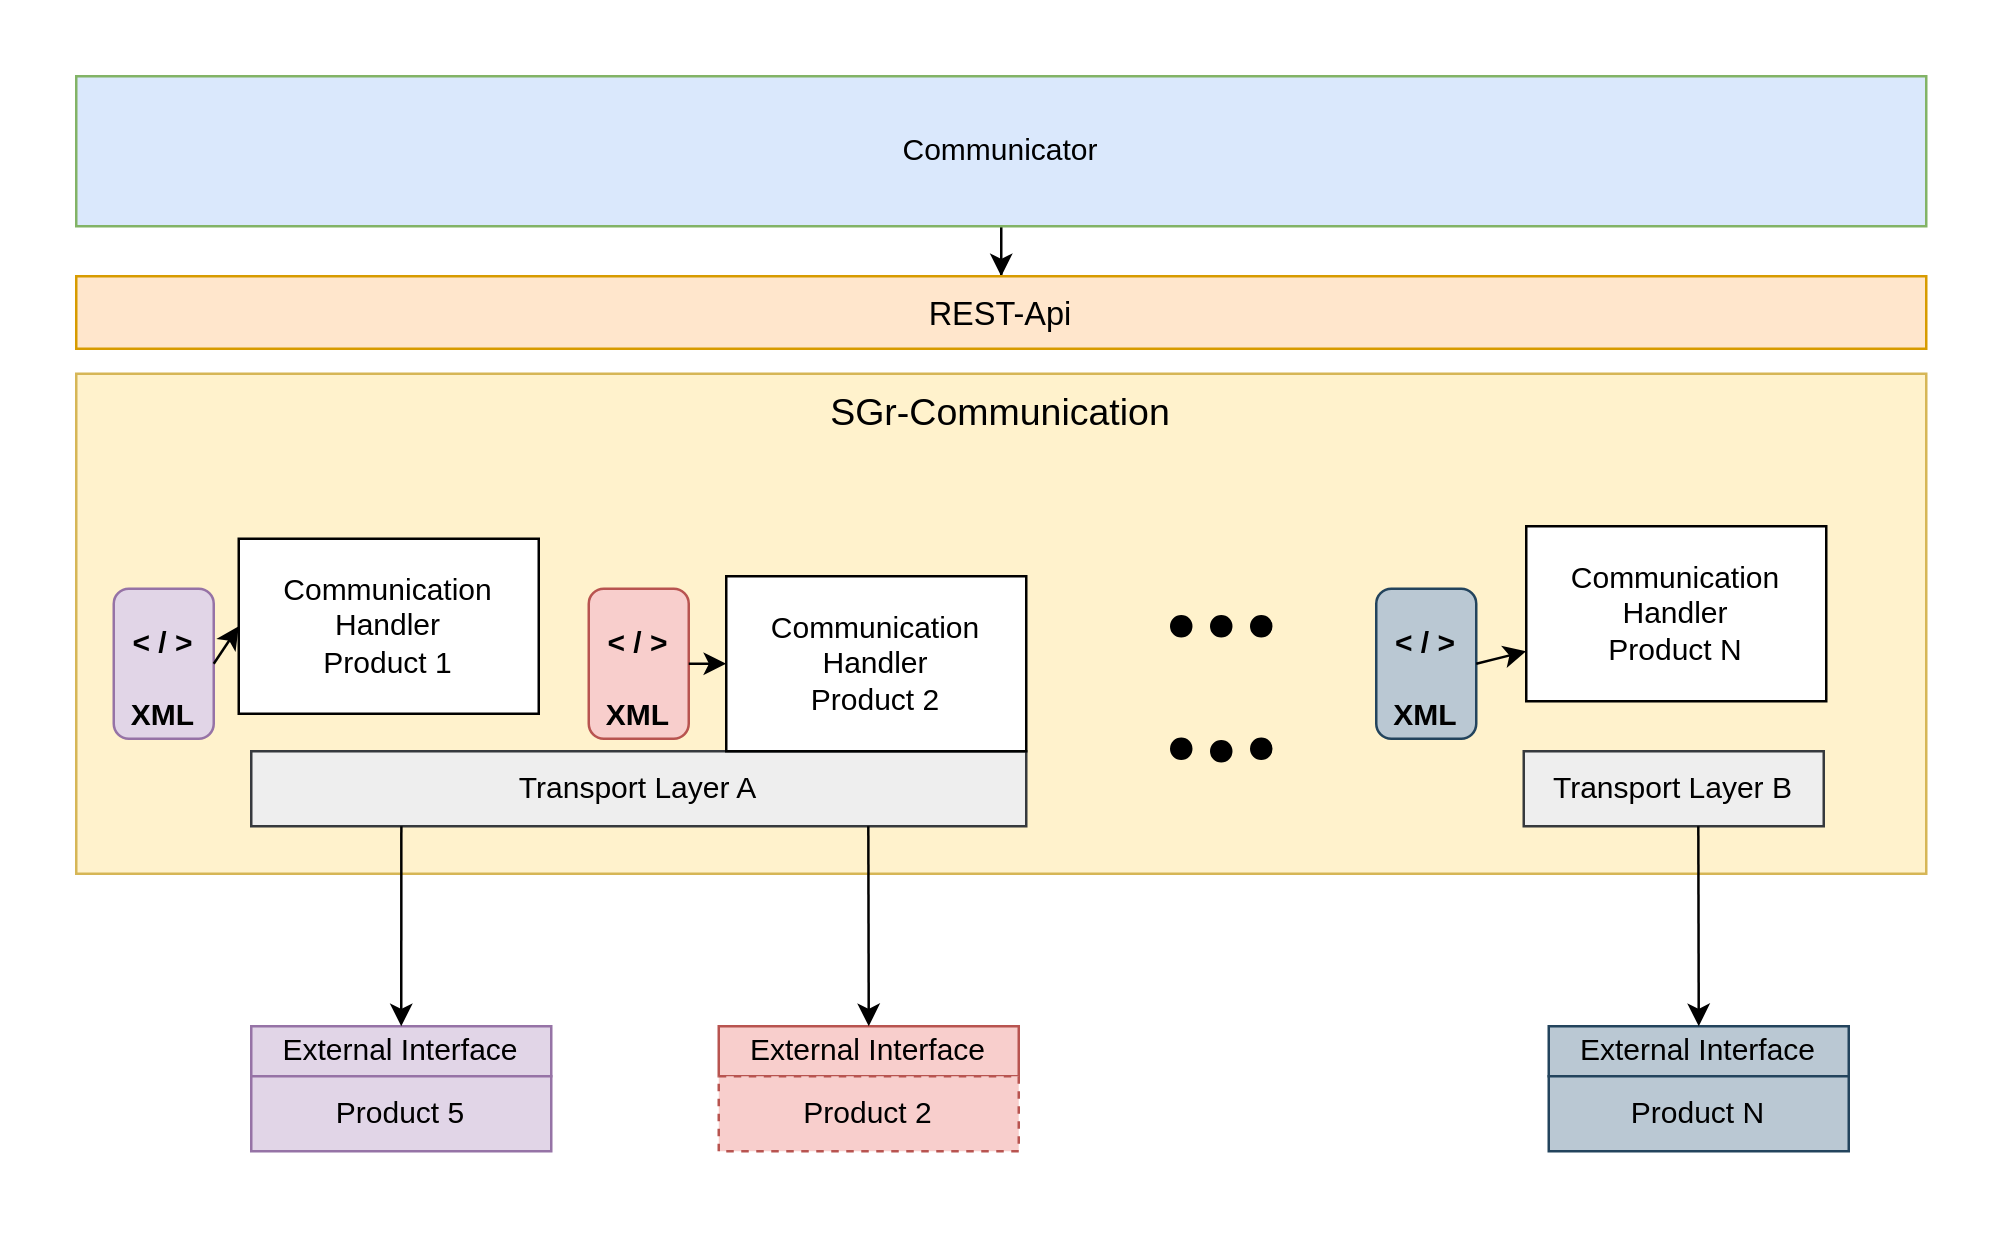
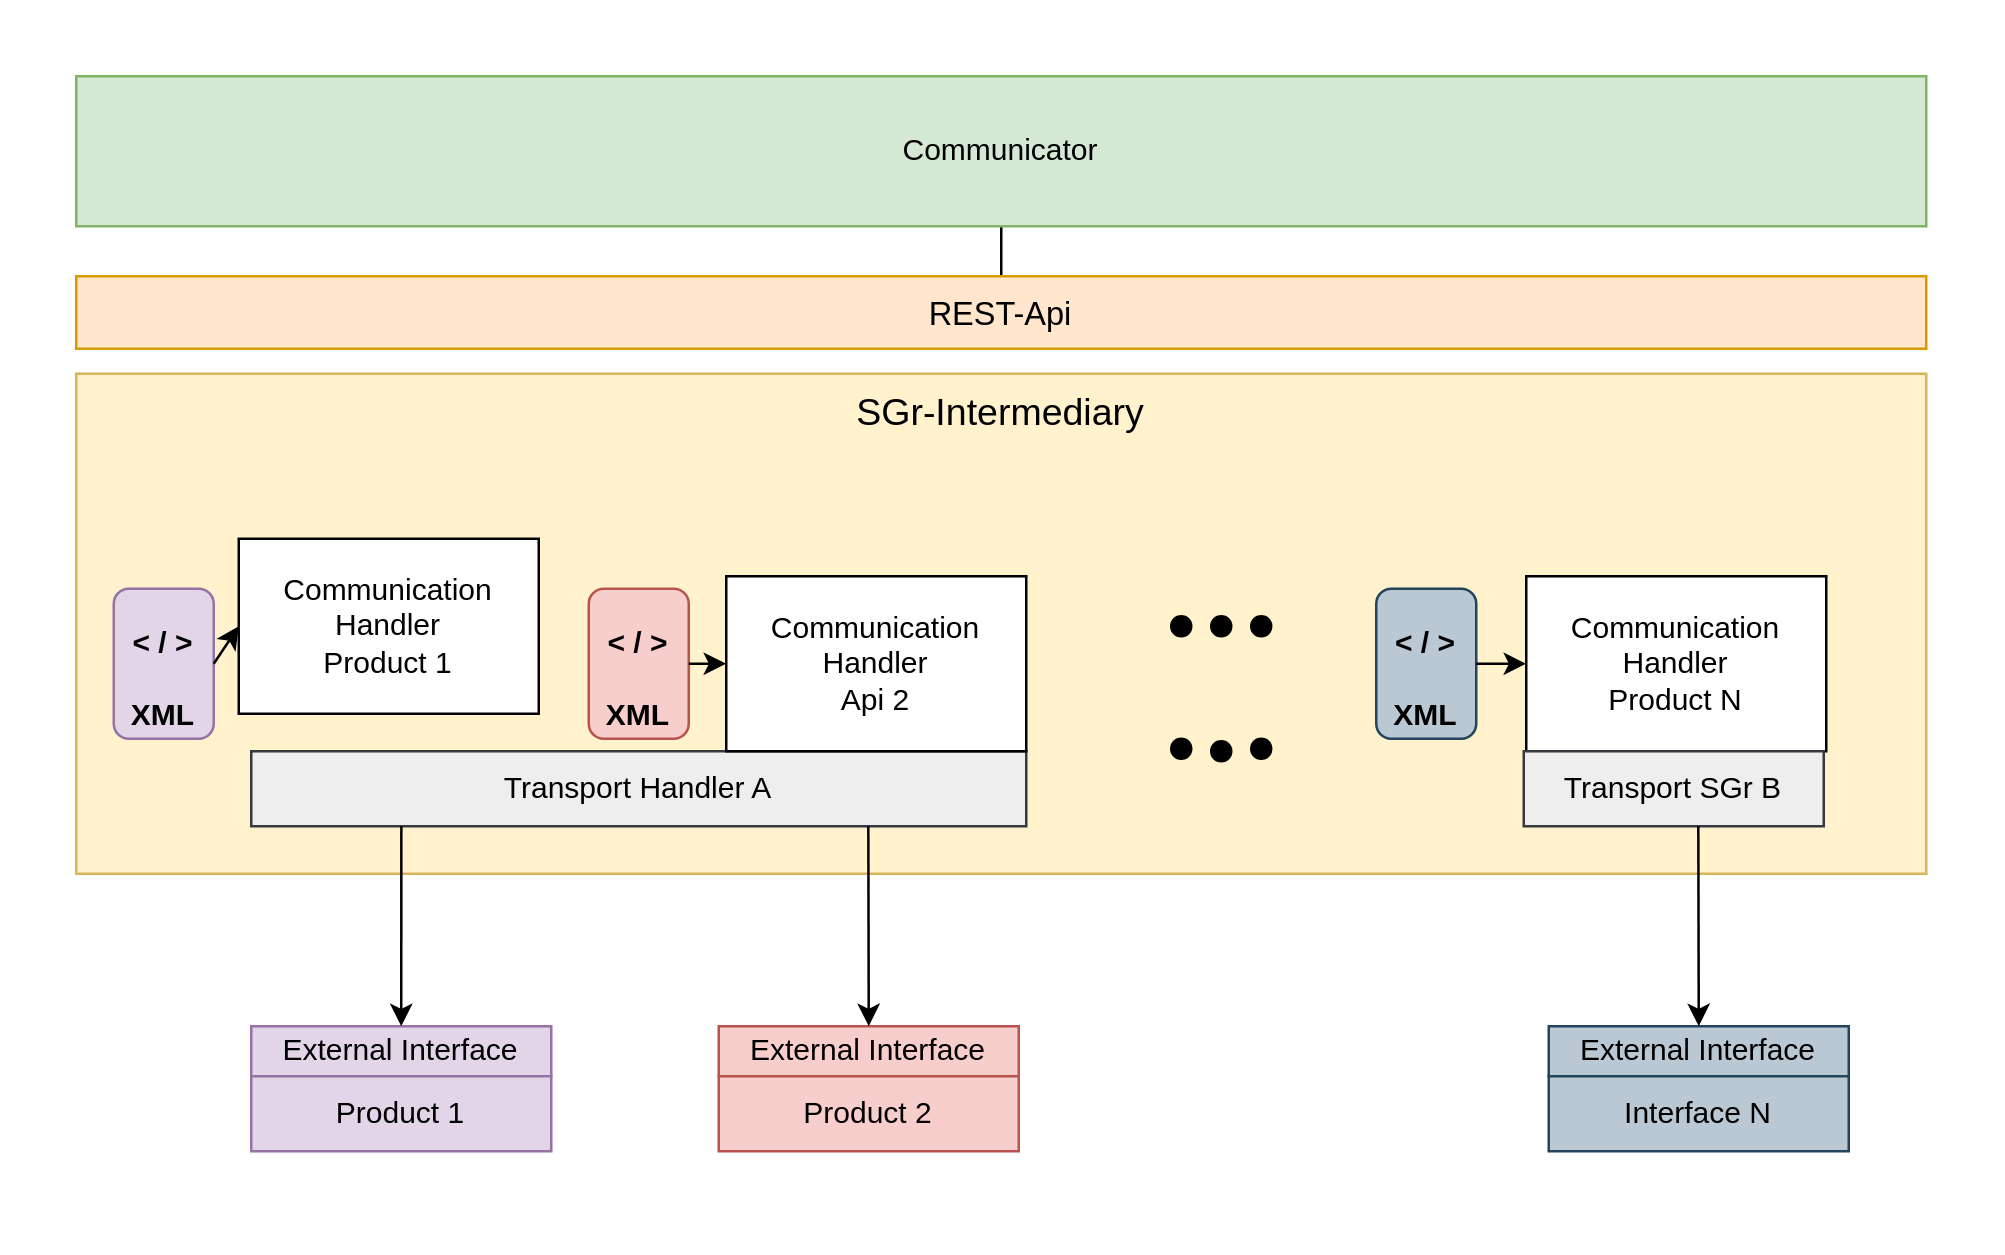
(1001, 151) -> (1001, 151)
(1001, 258) -> (1001, 265)
(1001, 409) -> (1001, 409)
(1676, 614) -> (1676, 664)
(876, 664) -> (876, 664)
(639, 789) -> (639, 789)
(1674, 789) -> (1674, 789)
(401, 1114) -> (401, 1114)
(869, 1114) -> (869, 1114)
(1699, 1114) -> (1699, 1114)
